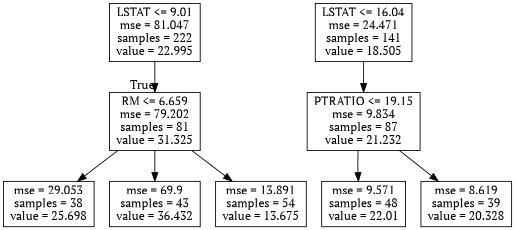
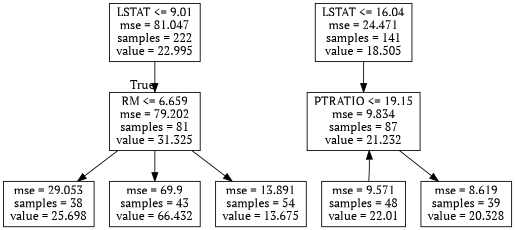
(358, 162) -> (369, 170)
(155, 204) -> (155, 204)
